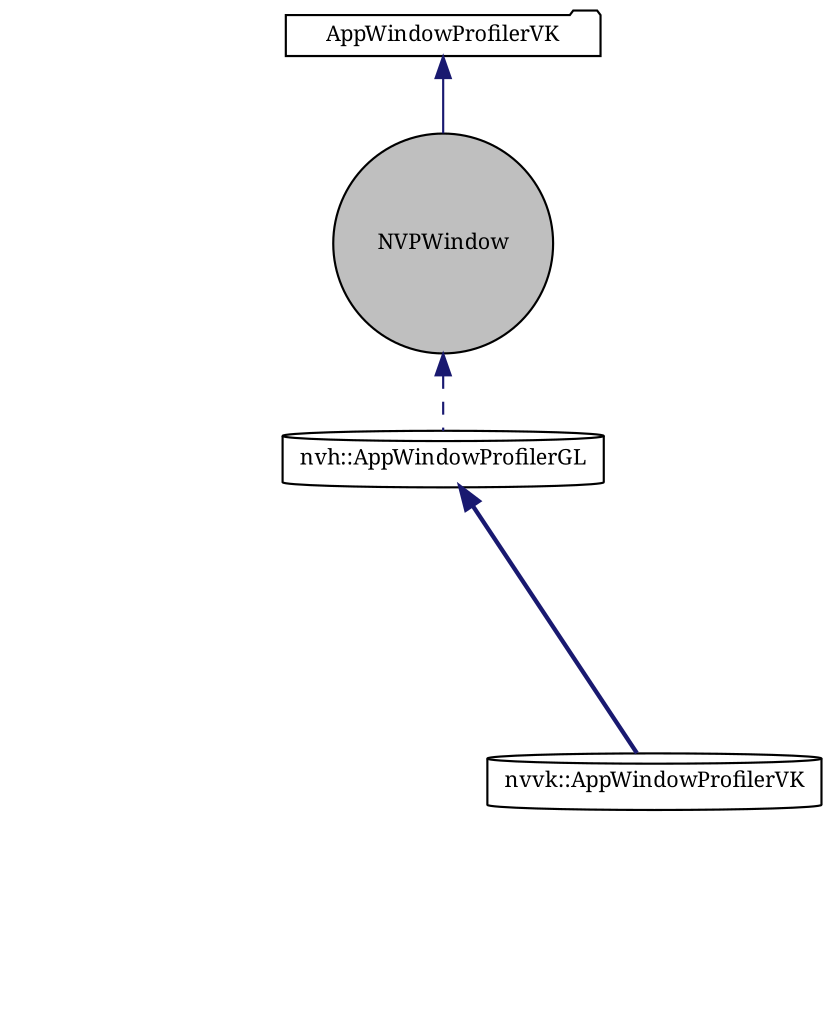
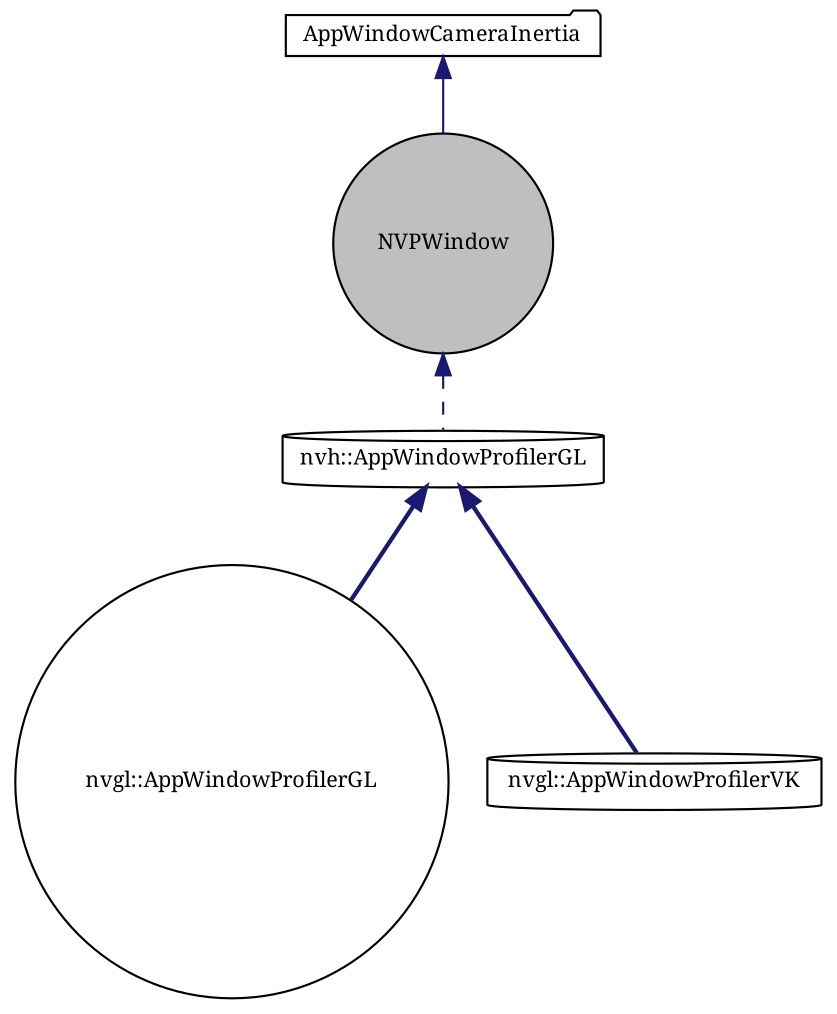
(443, 36) -> (443, 36)
none -> (232, 782)
(654, 782) -> (654, 782)
